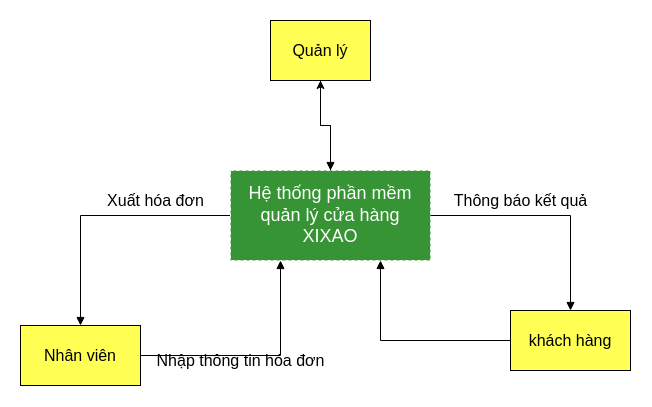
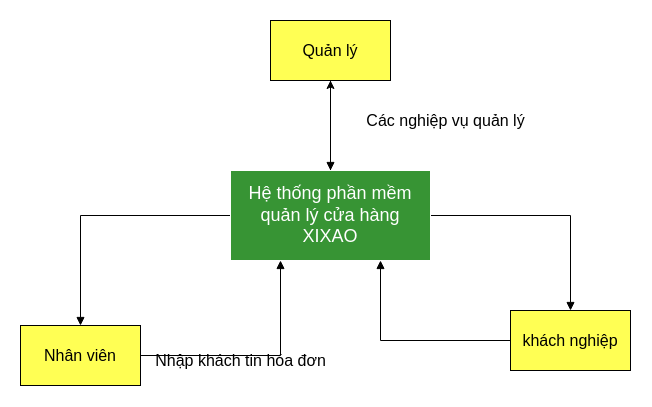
(321, 51) -> (331, 51)
none -> (446, 121)
(156, 201) -> none
(521, 201) -> none
(331, 216) -> (331, 216)
(571, 341) -> (571, 341)
(241, 361) -> (241, 361)
